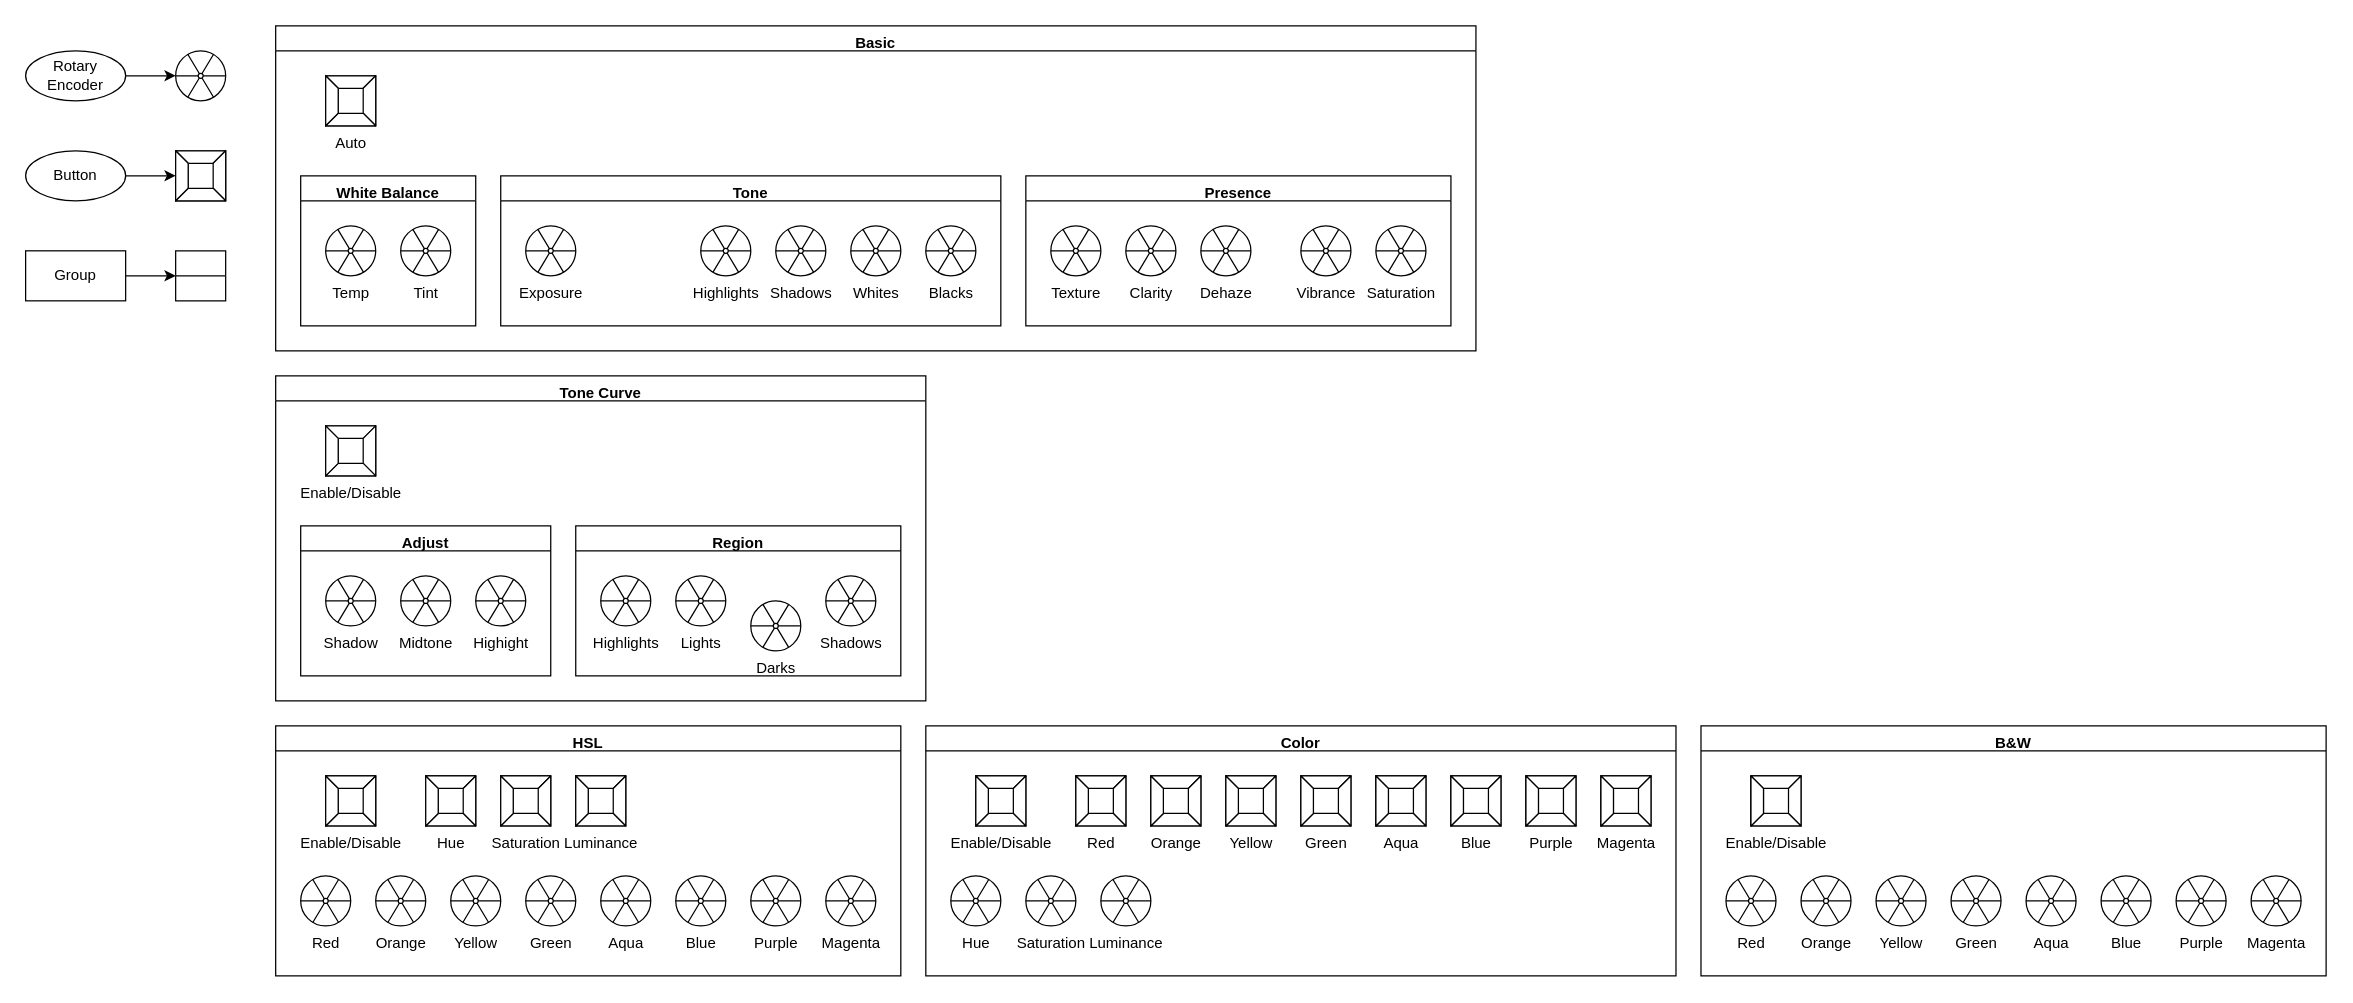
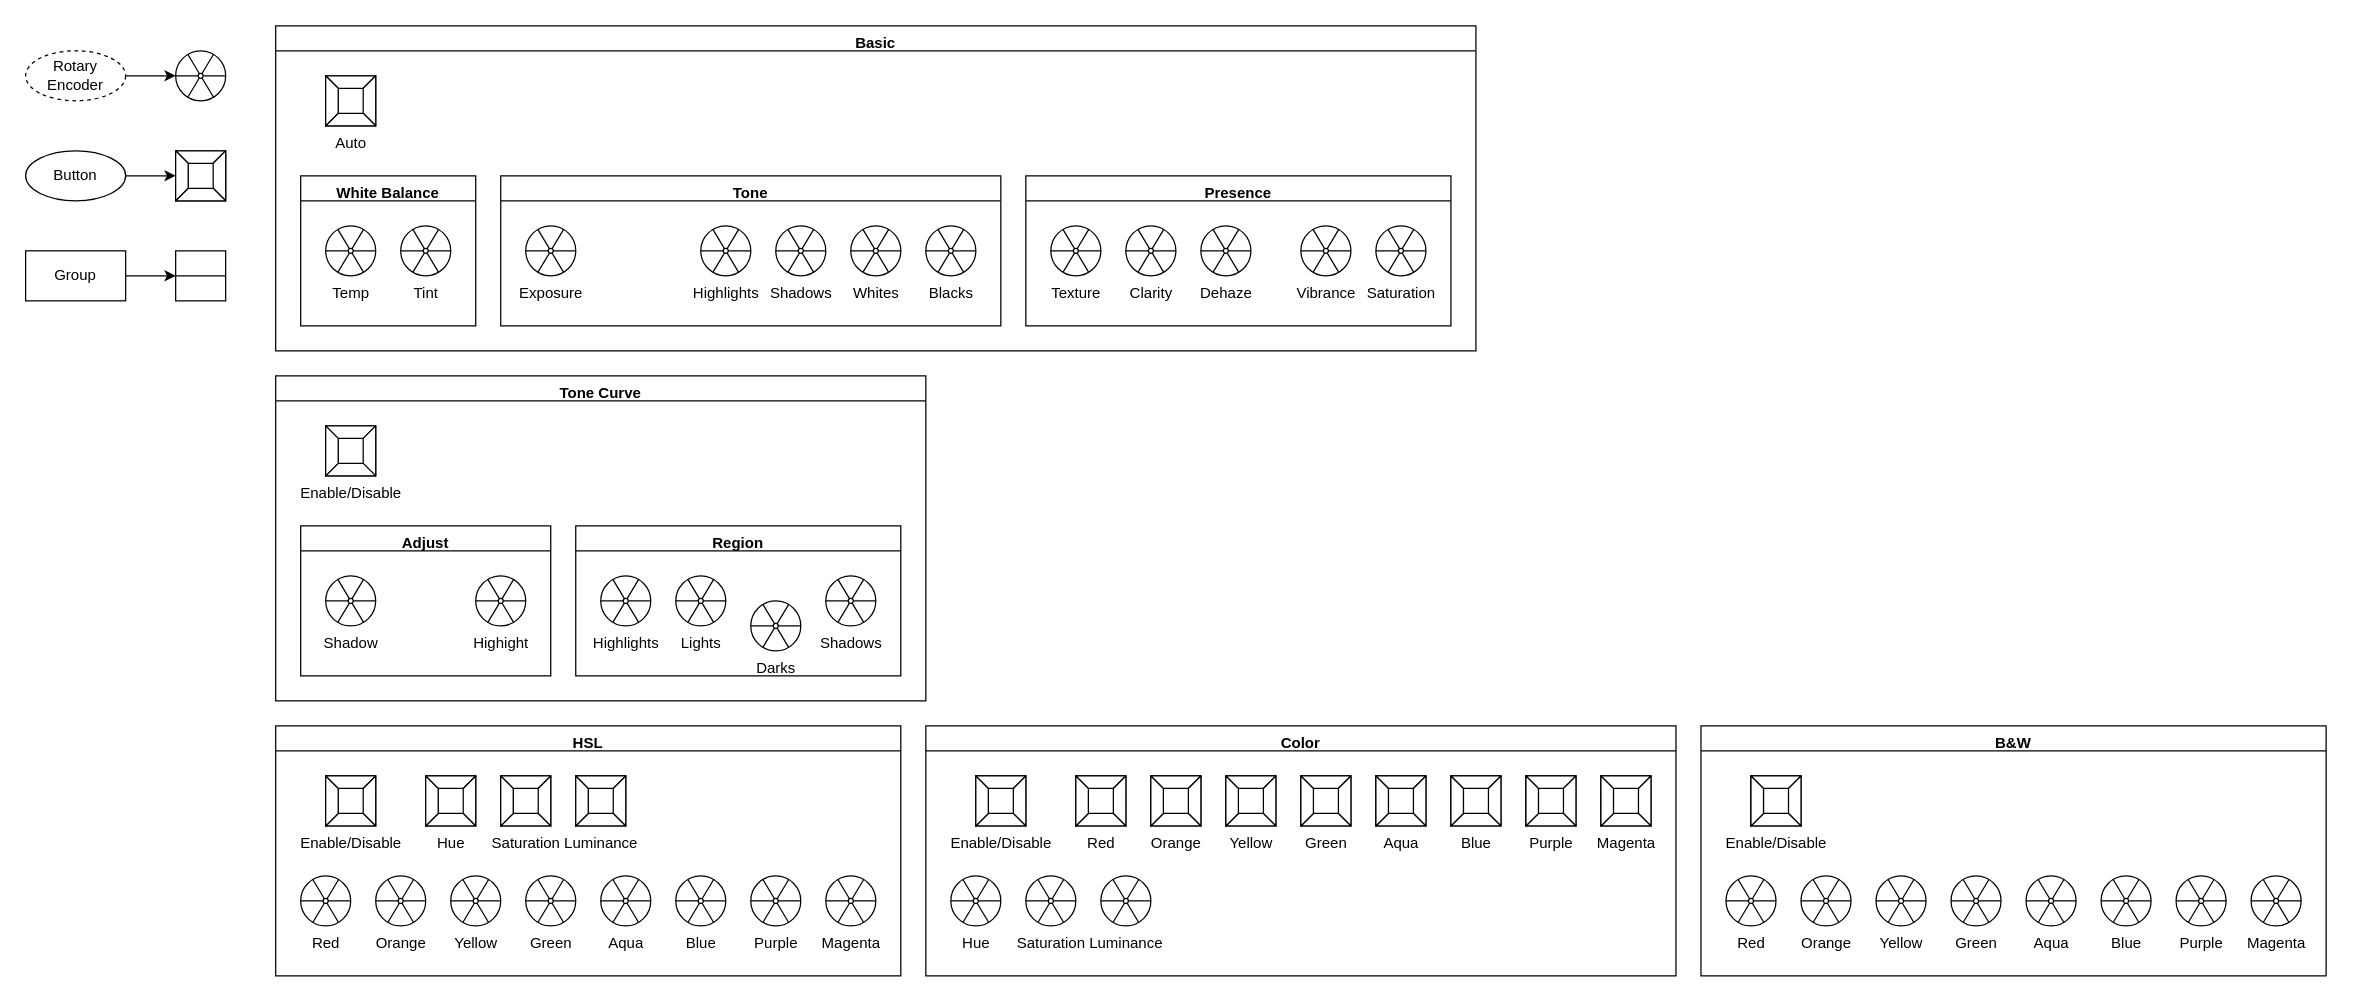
(76, 76) -> (76, 76)
(426, 601) -> none
